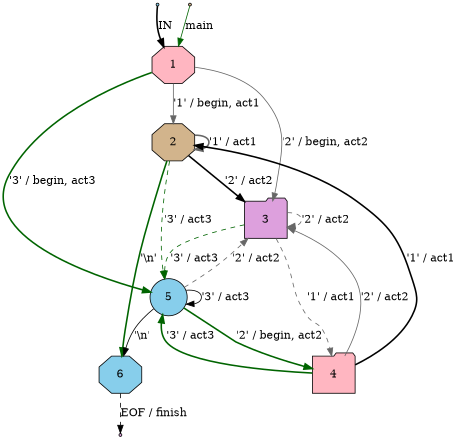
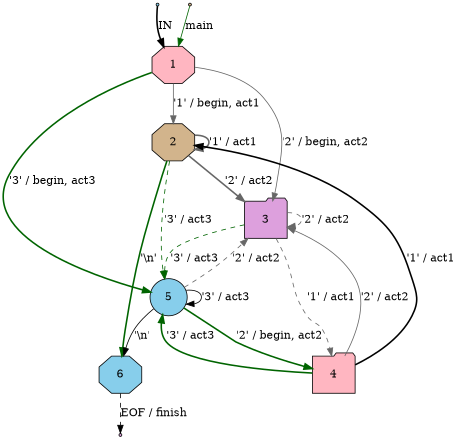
(213, 176) -> (213, 176)
